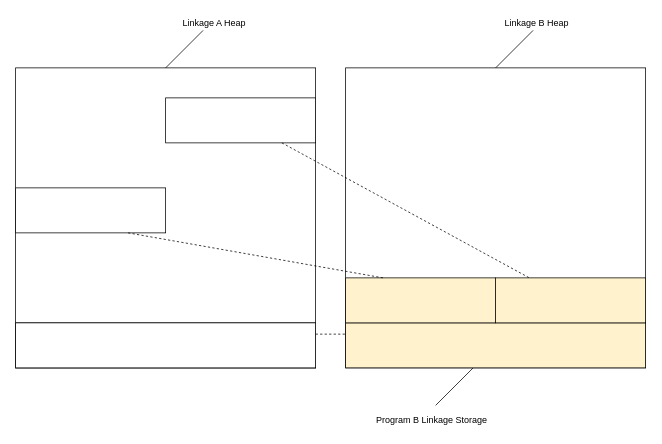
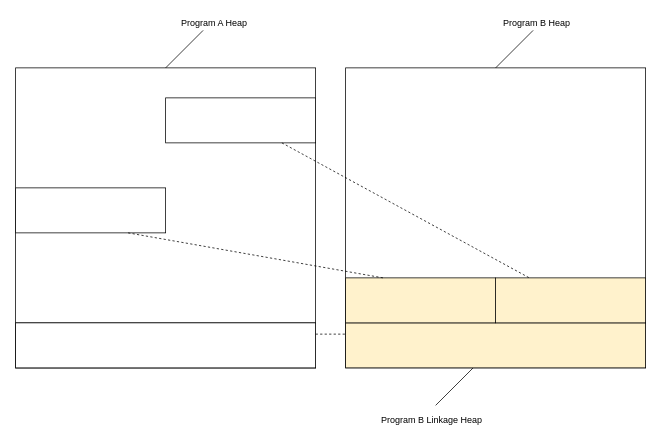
(214, 23) -> (214, 23)
(537, 23) -> (537, 23)
(432, 420) -> (432, 420)
